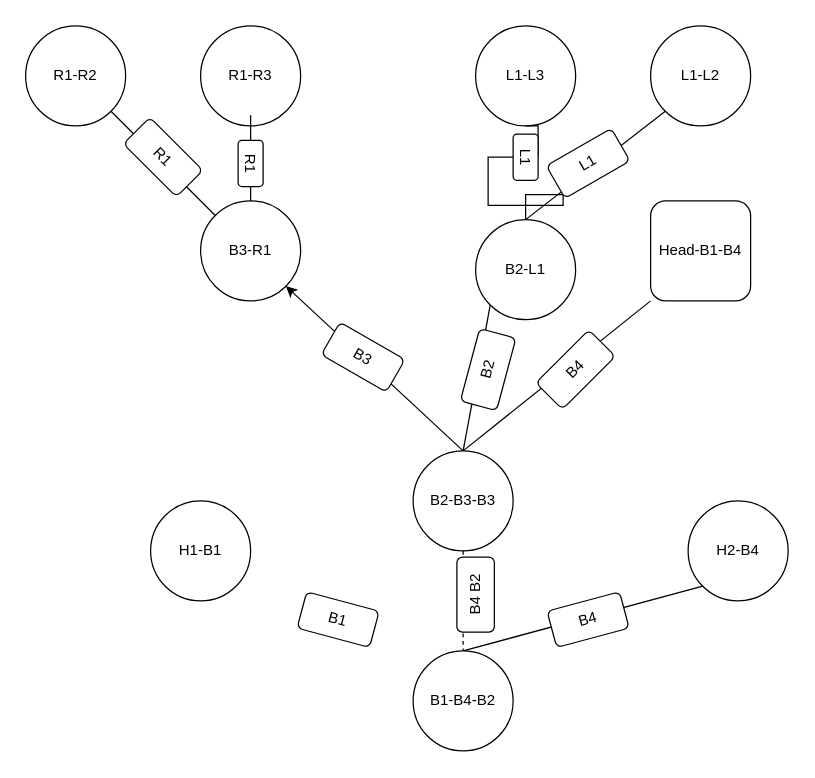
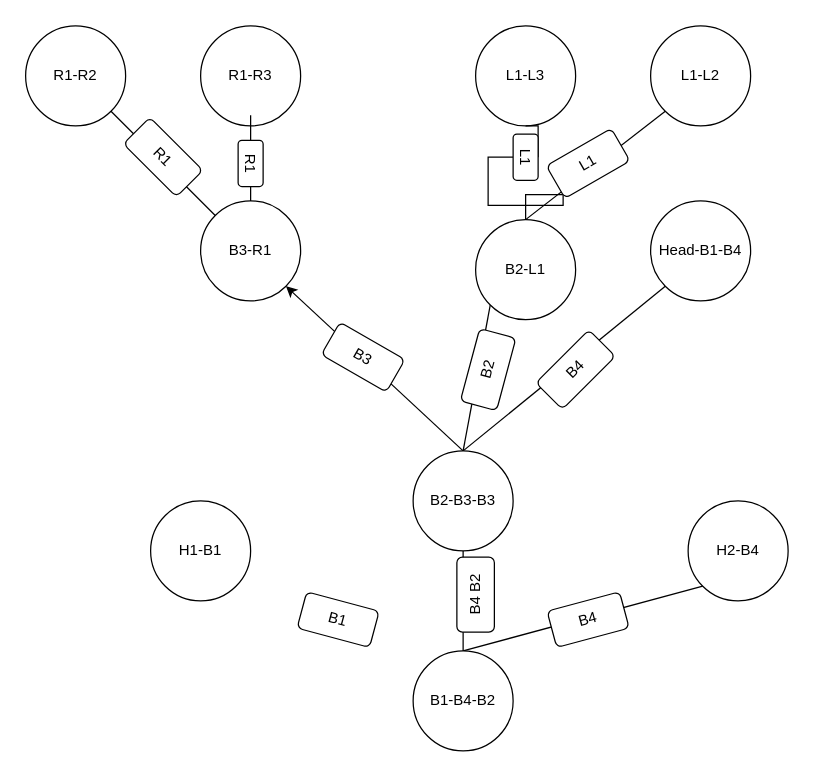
(701, 251) -> (701, 251)
(463, 641) -> (463, 641)
